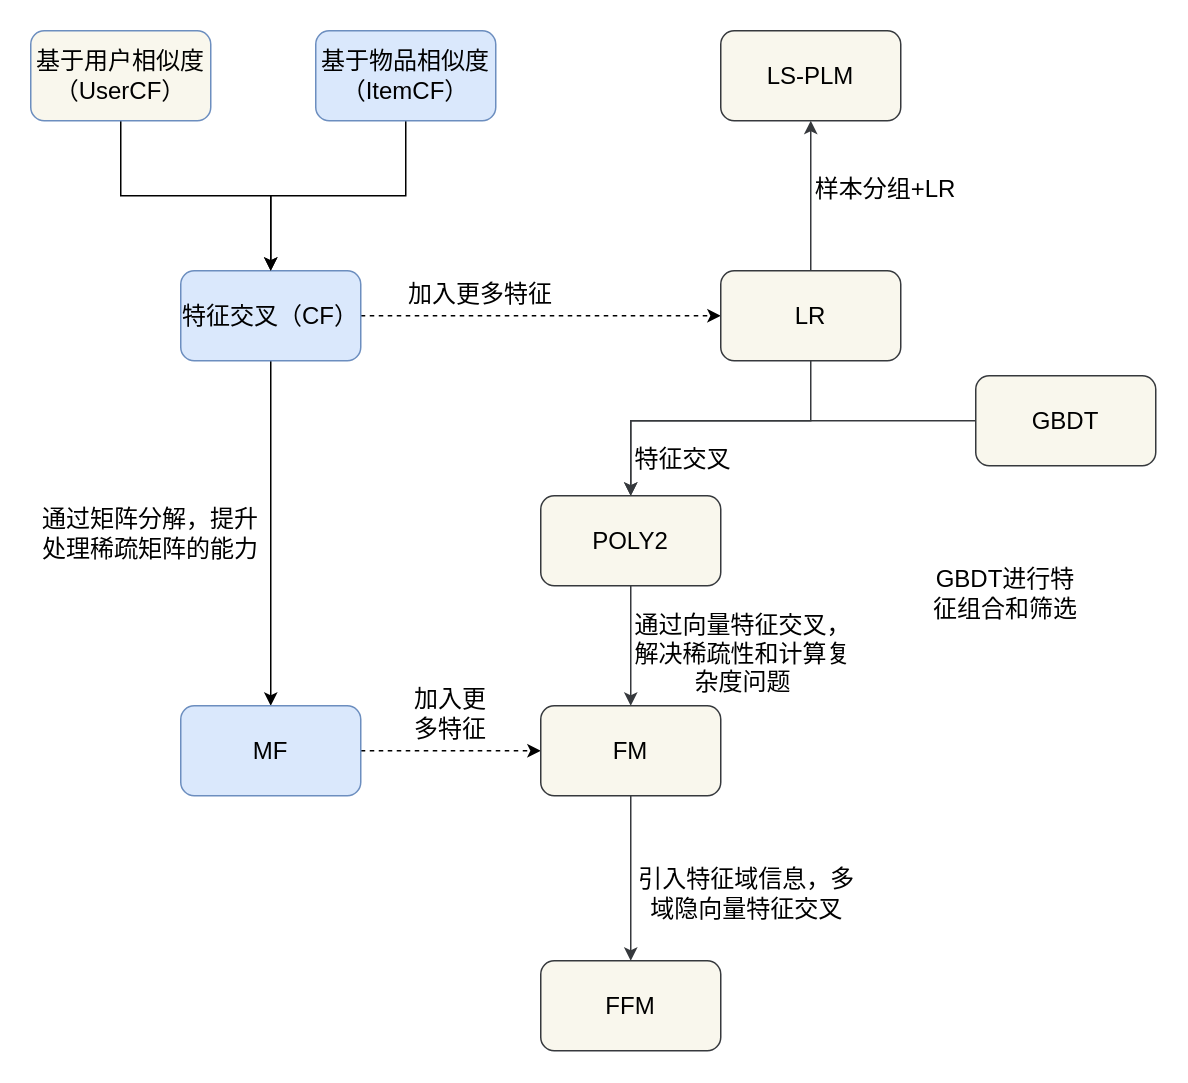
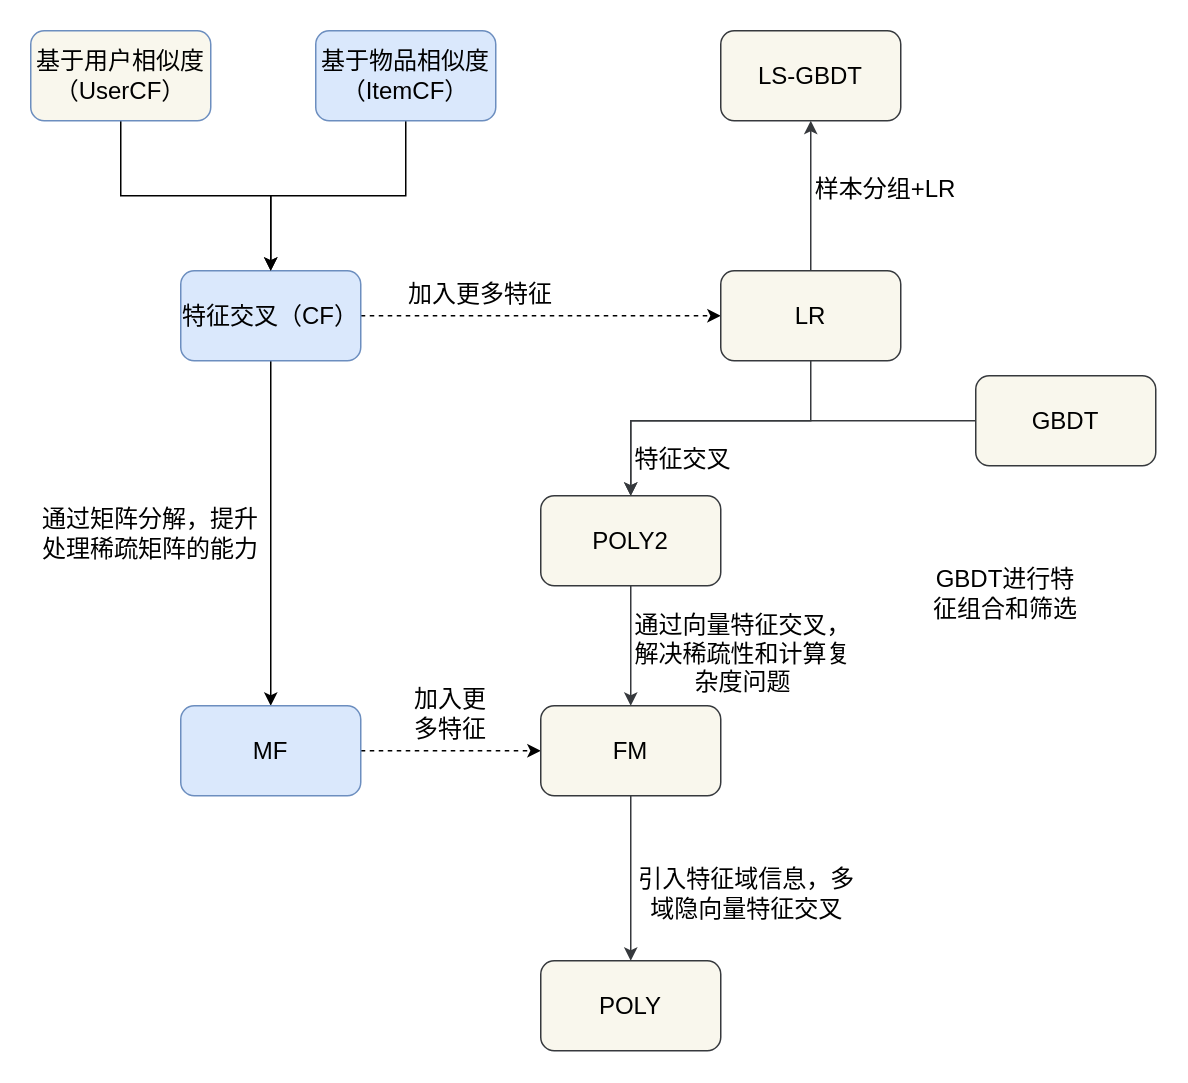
(811, 76) -> (811, 76)
(631, 1006) -> (631, 1006)
